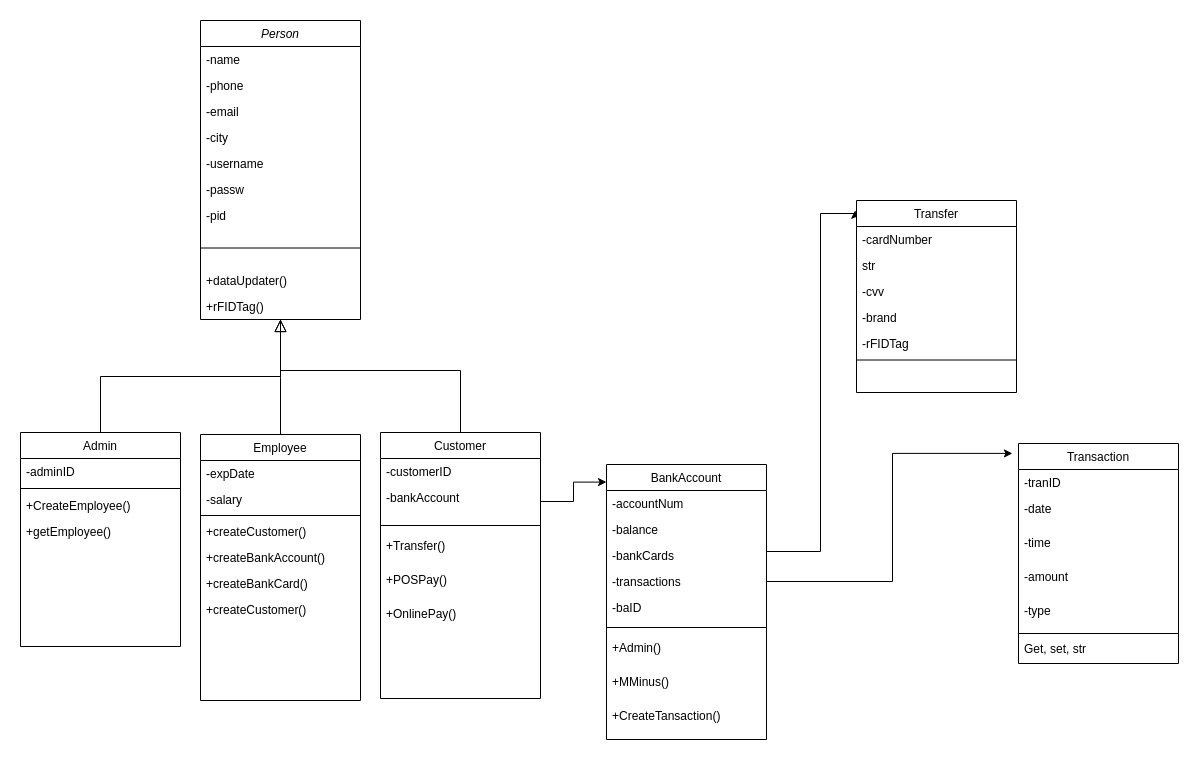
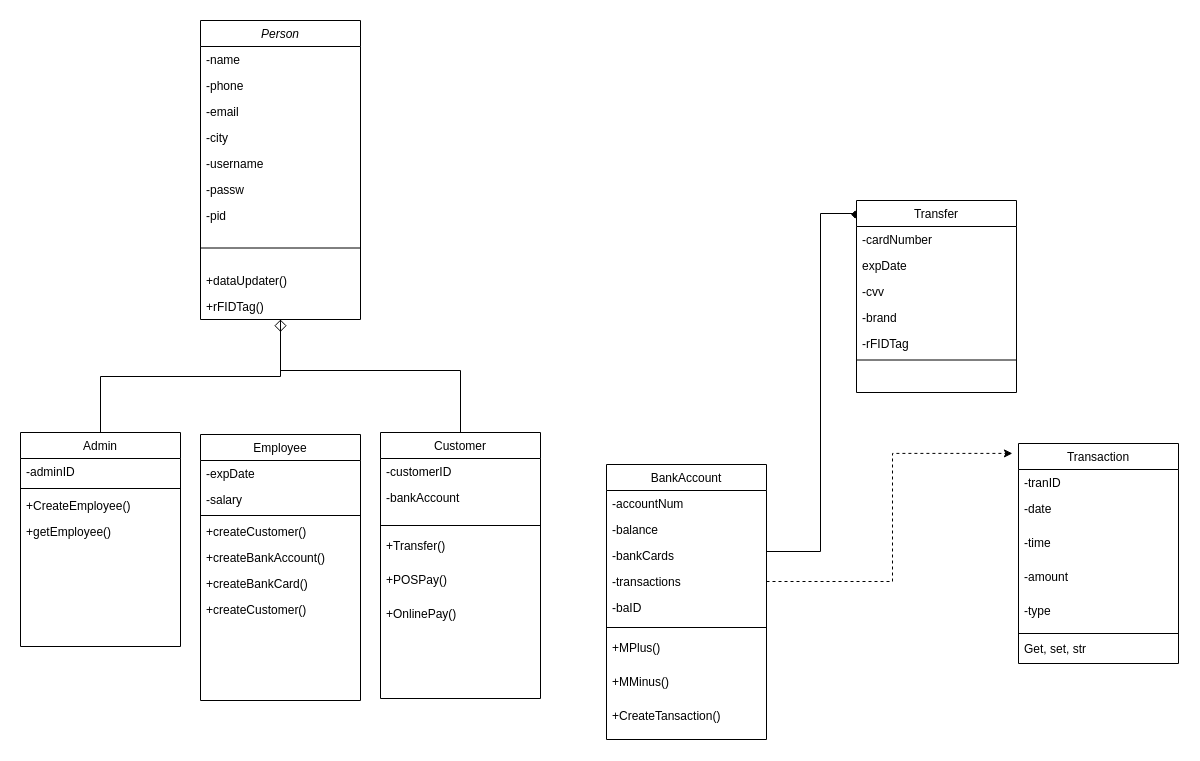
(853, 214) -> (854, 214)
(872, 266) -> (886, 266)
(278, 377) -> (278, 377)
(281, 407) -> none
(574, 495) -> none
(893, 524) -> (893, 524)
(637, 648) -> (637, 648)
